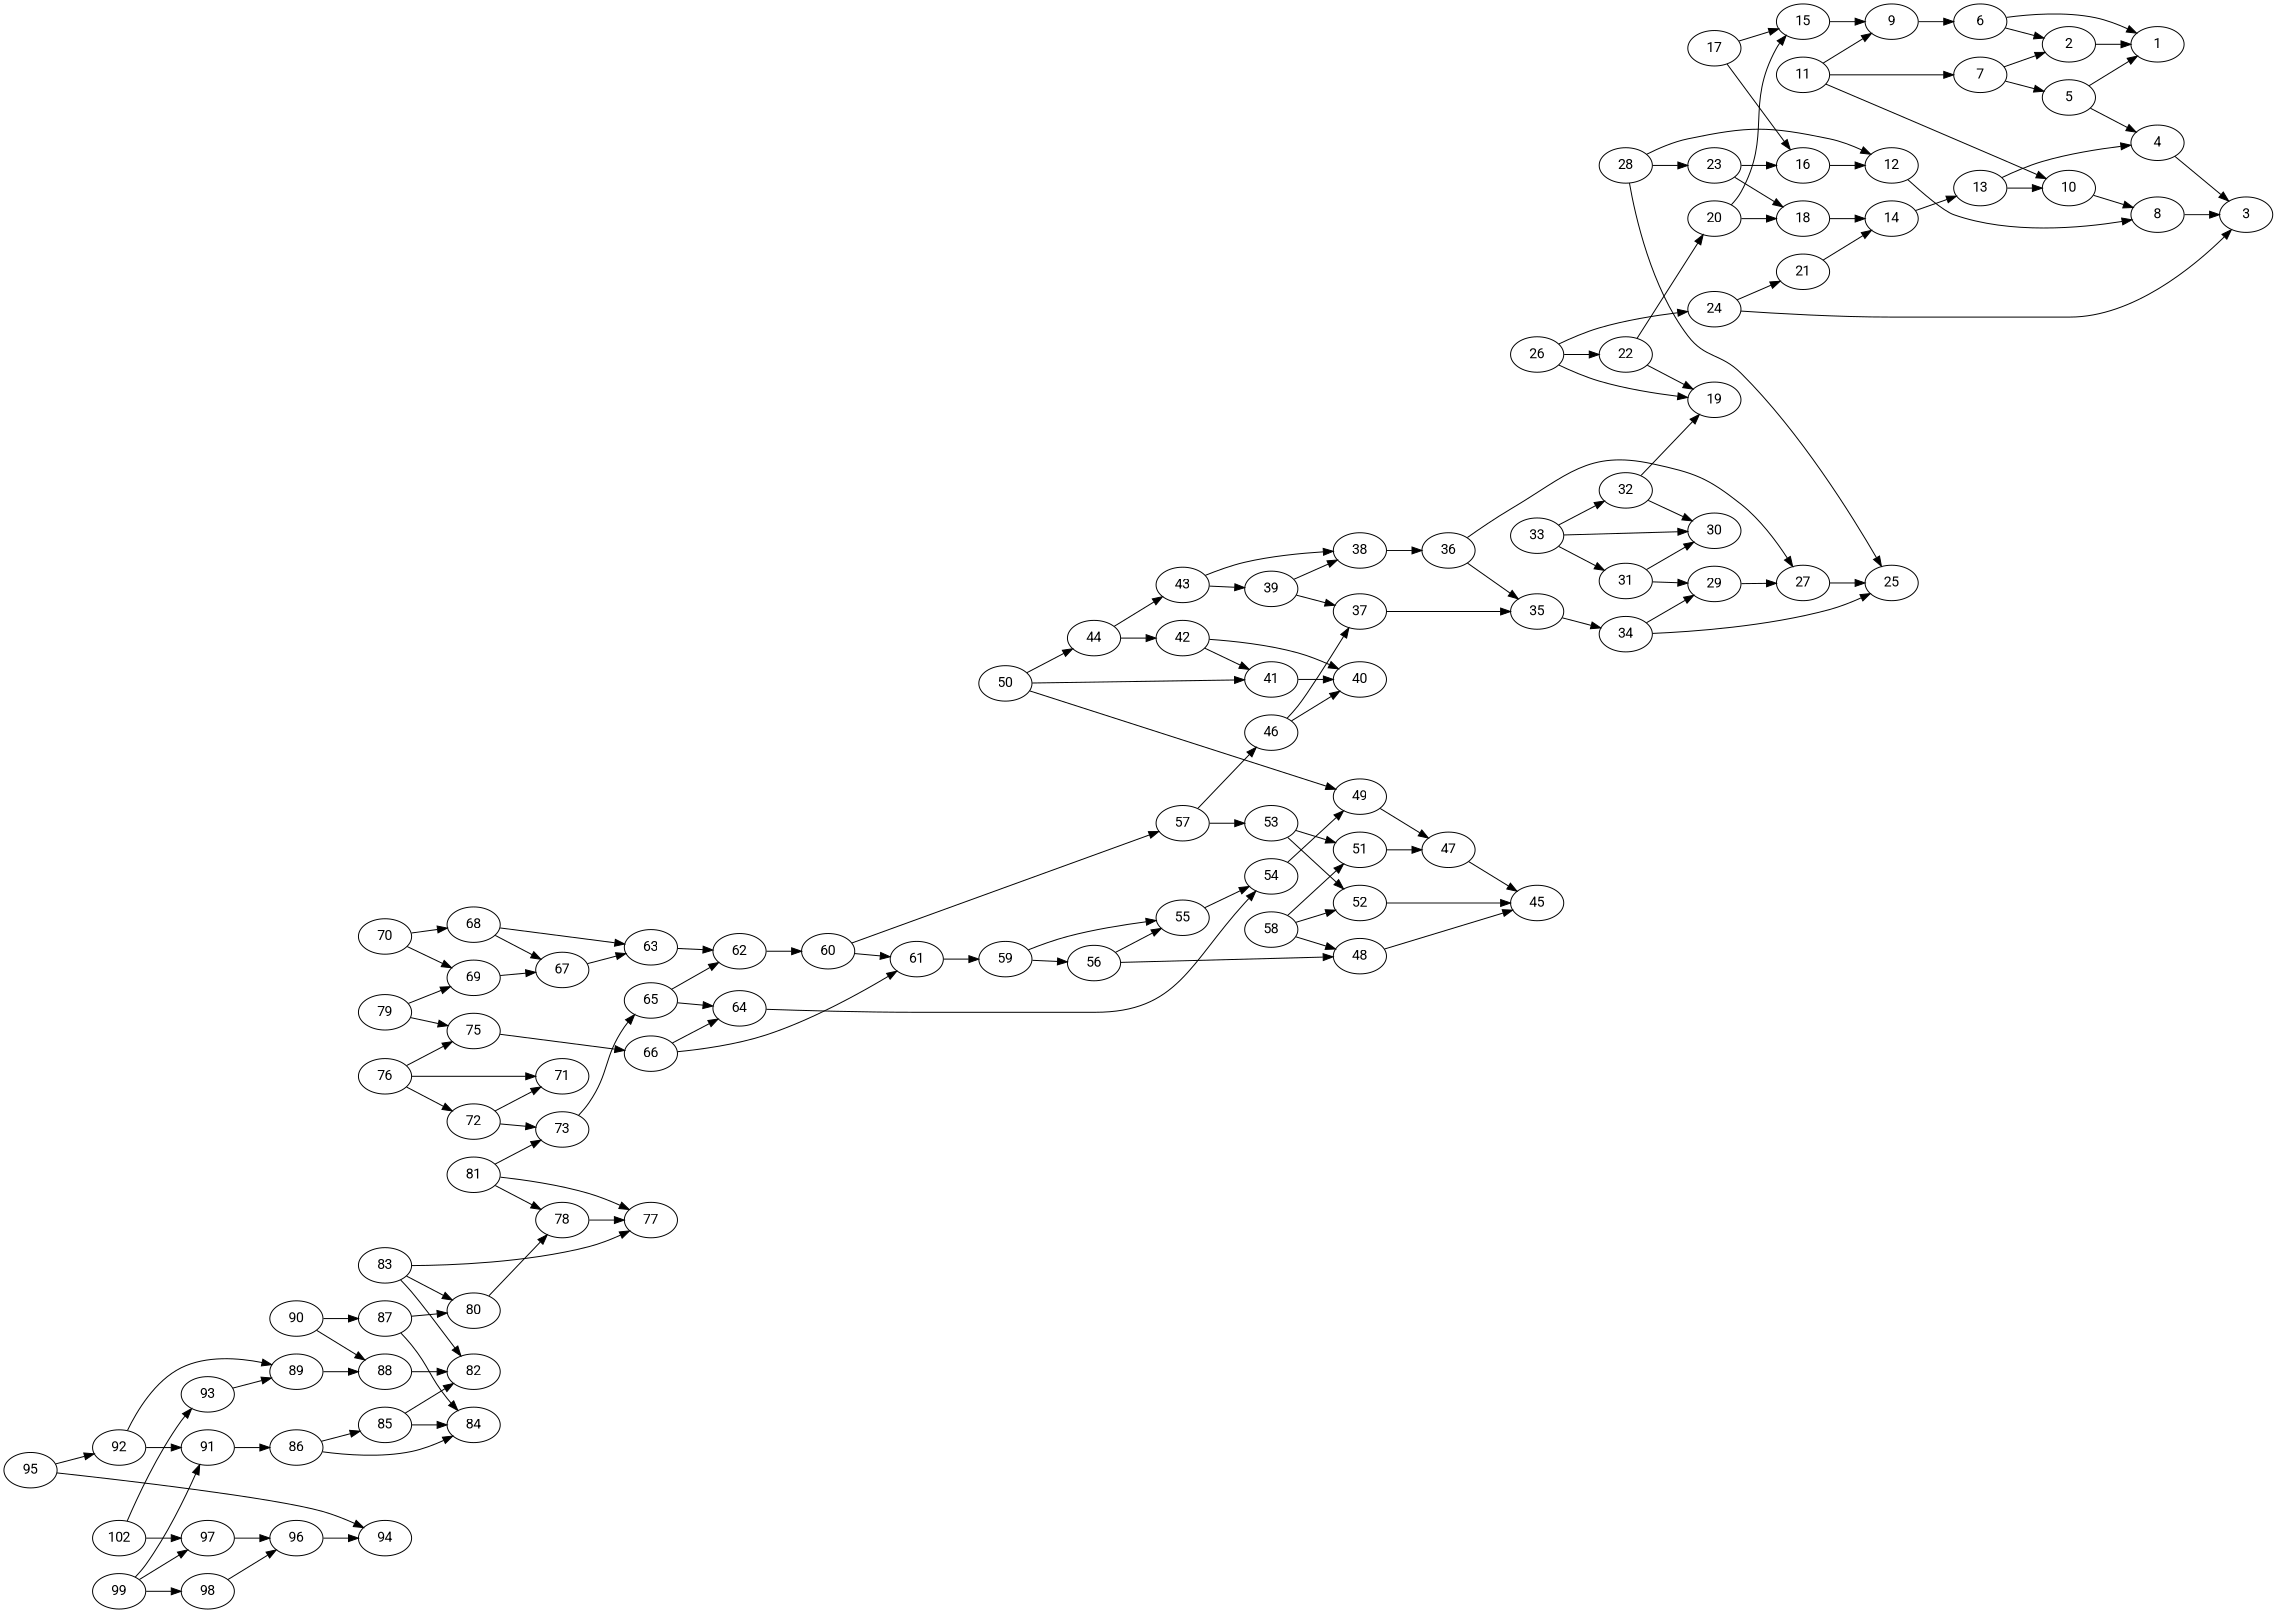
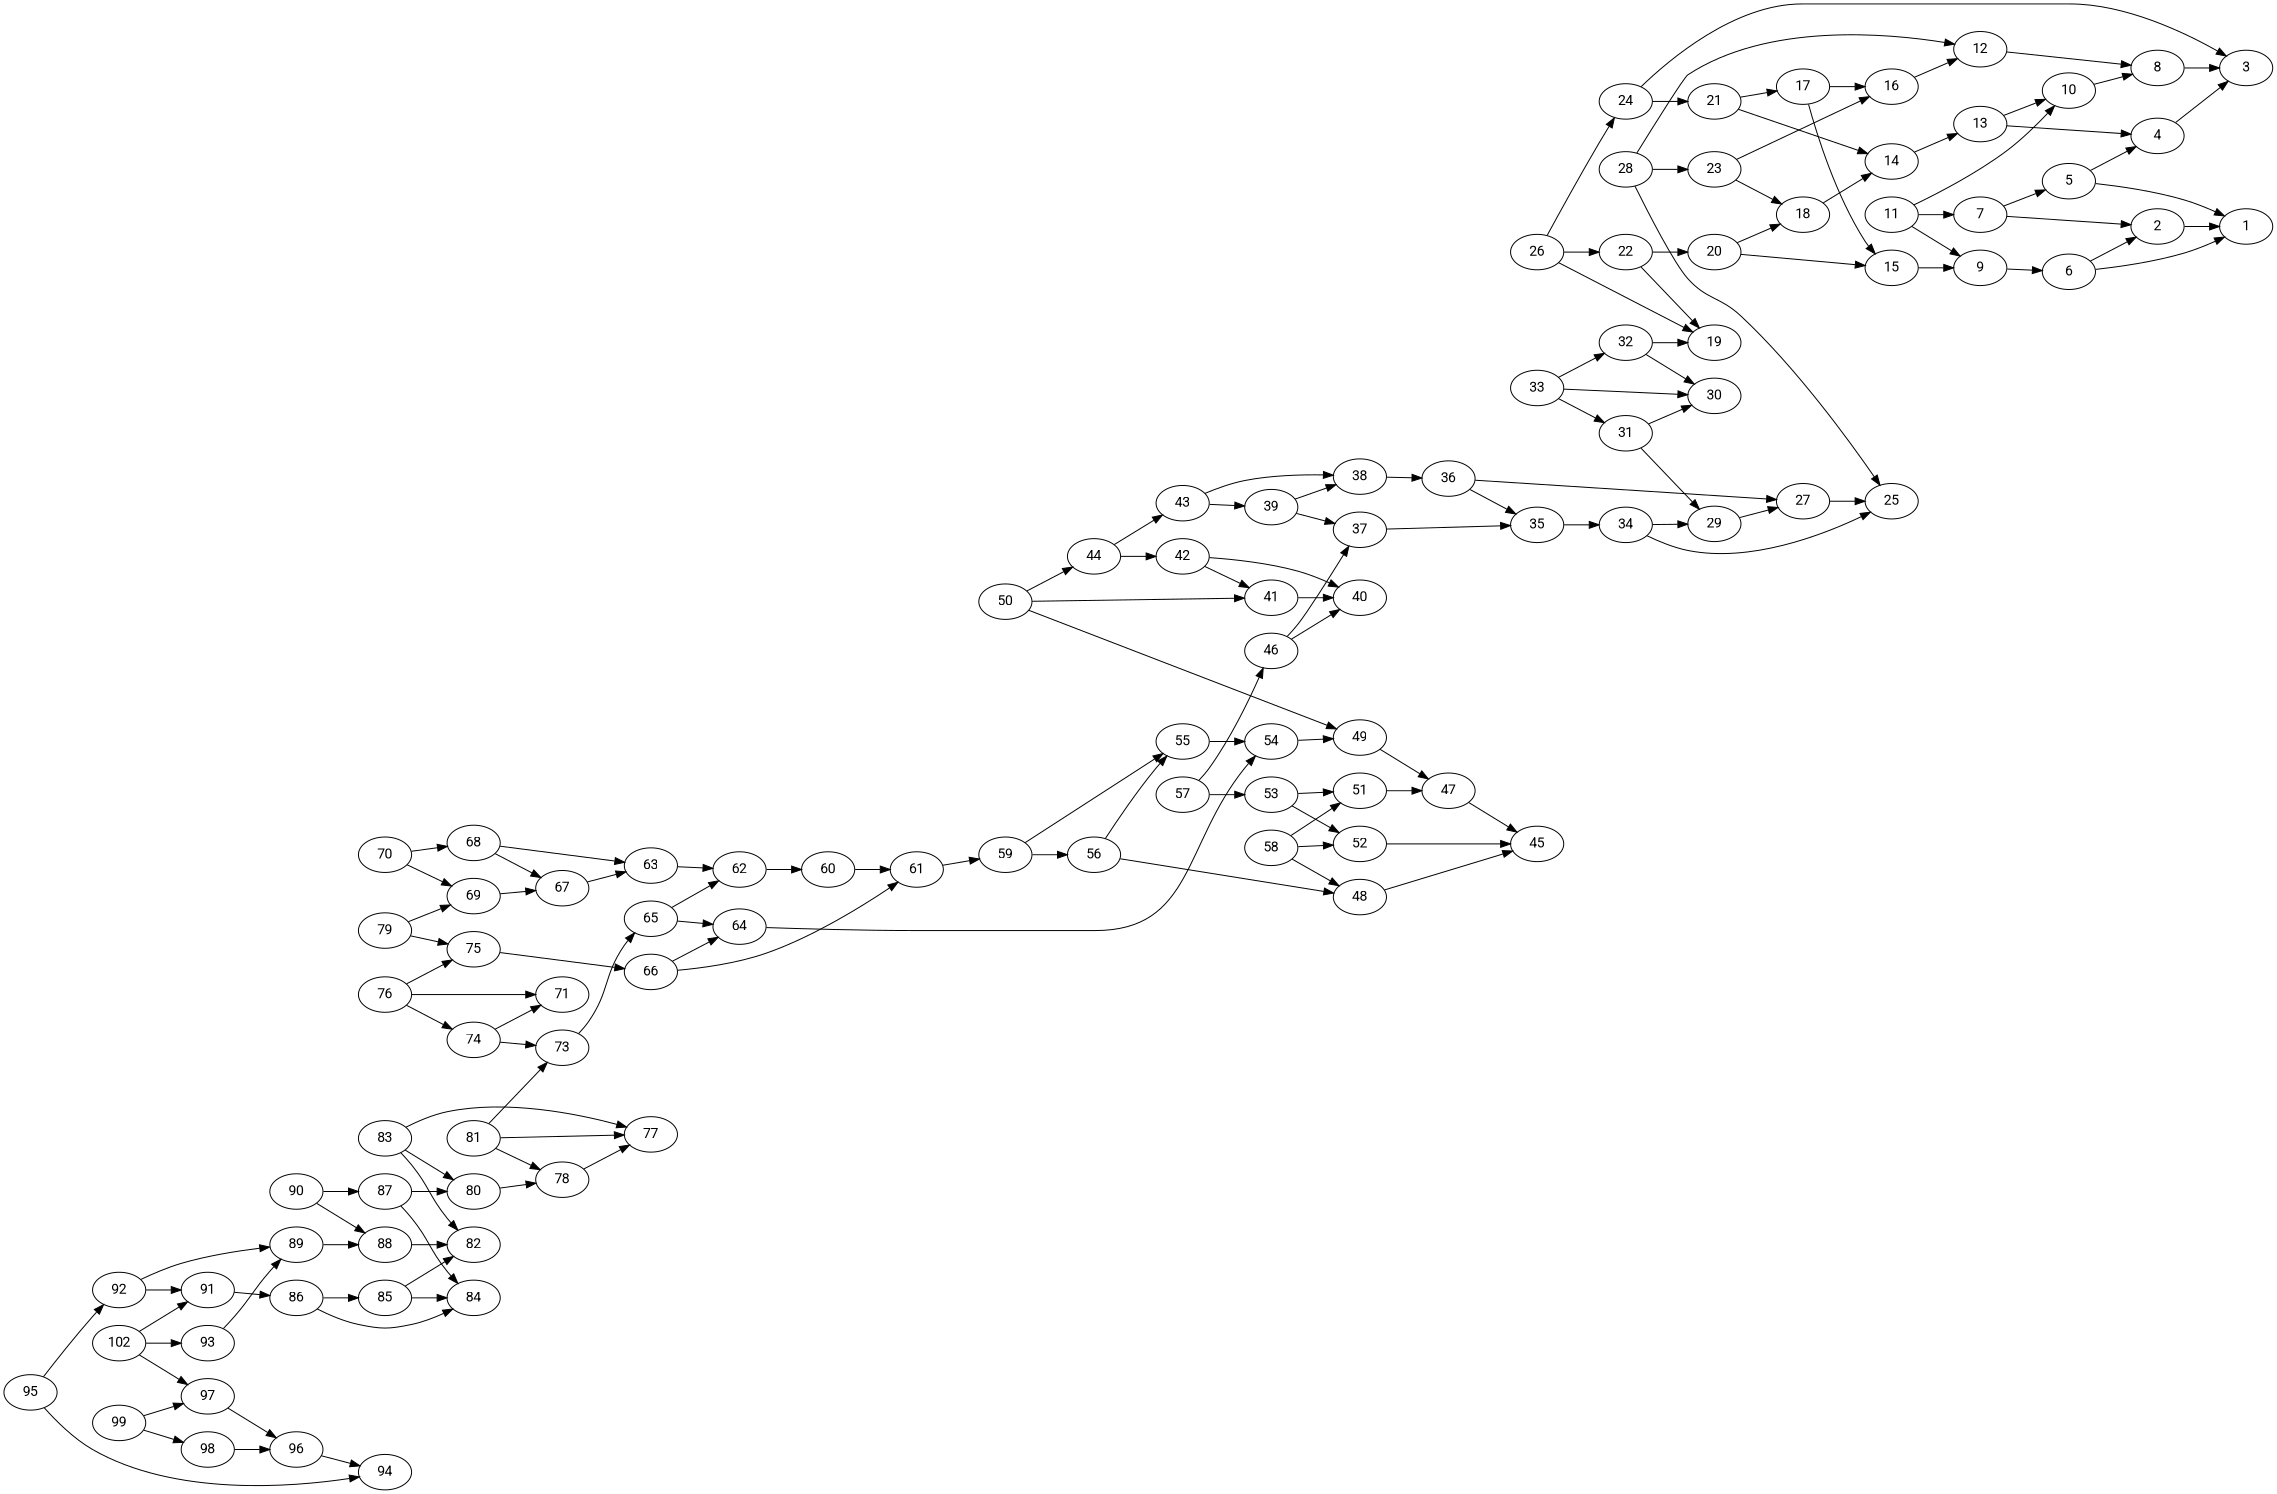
none -> (1754, 95)
(1001, 889) -> none
(474, 1122) -> (474, 1040)
(169, 1528) -> (159, 1319)
